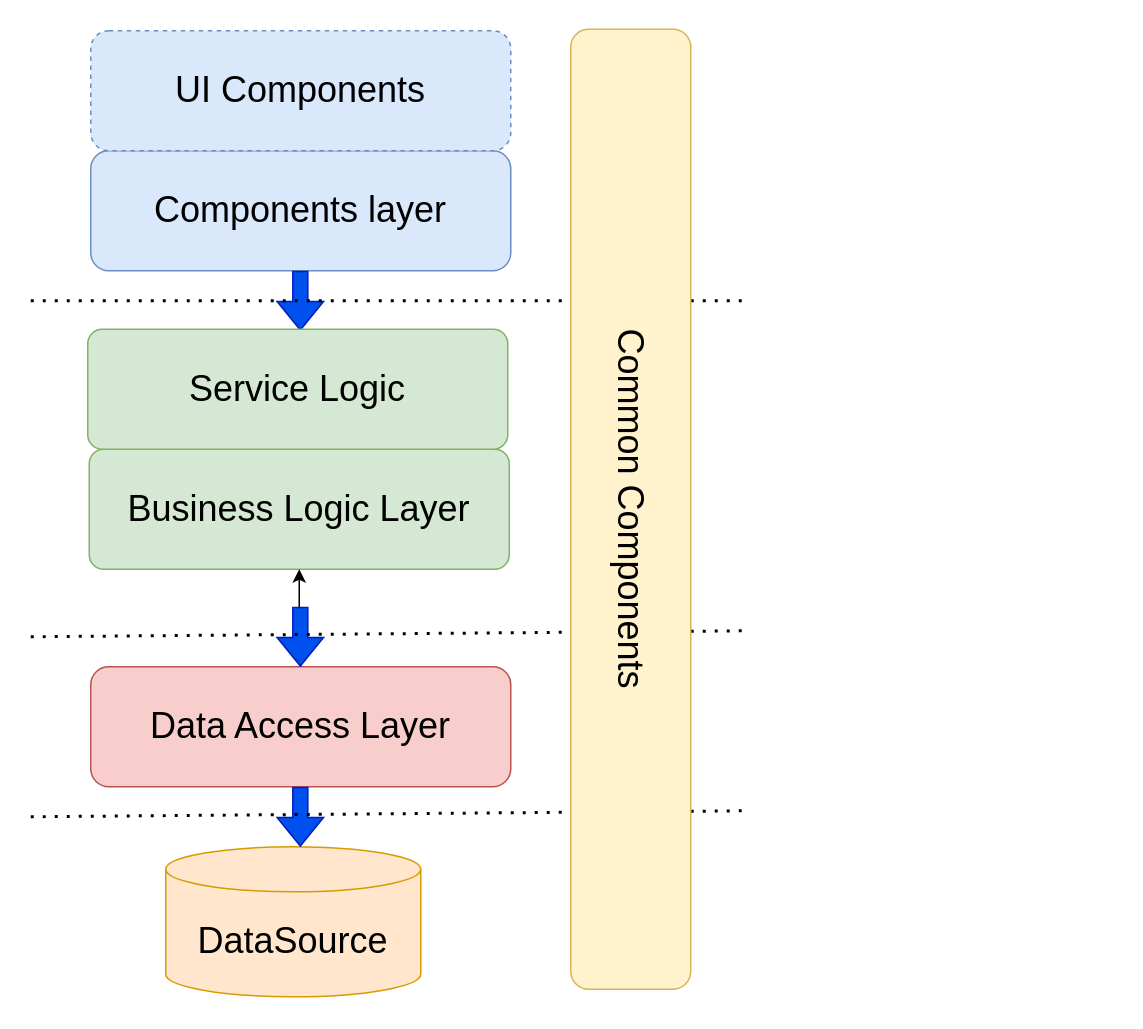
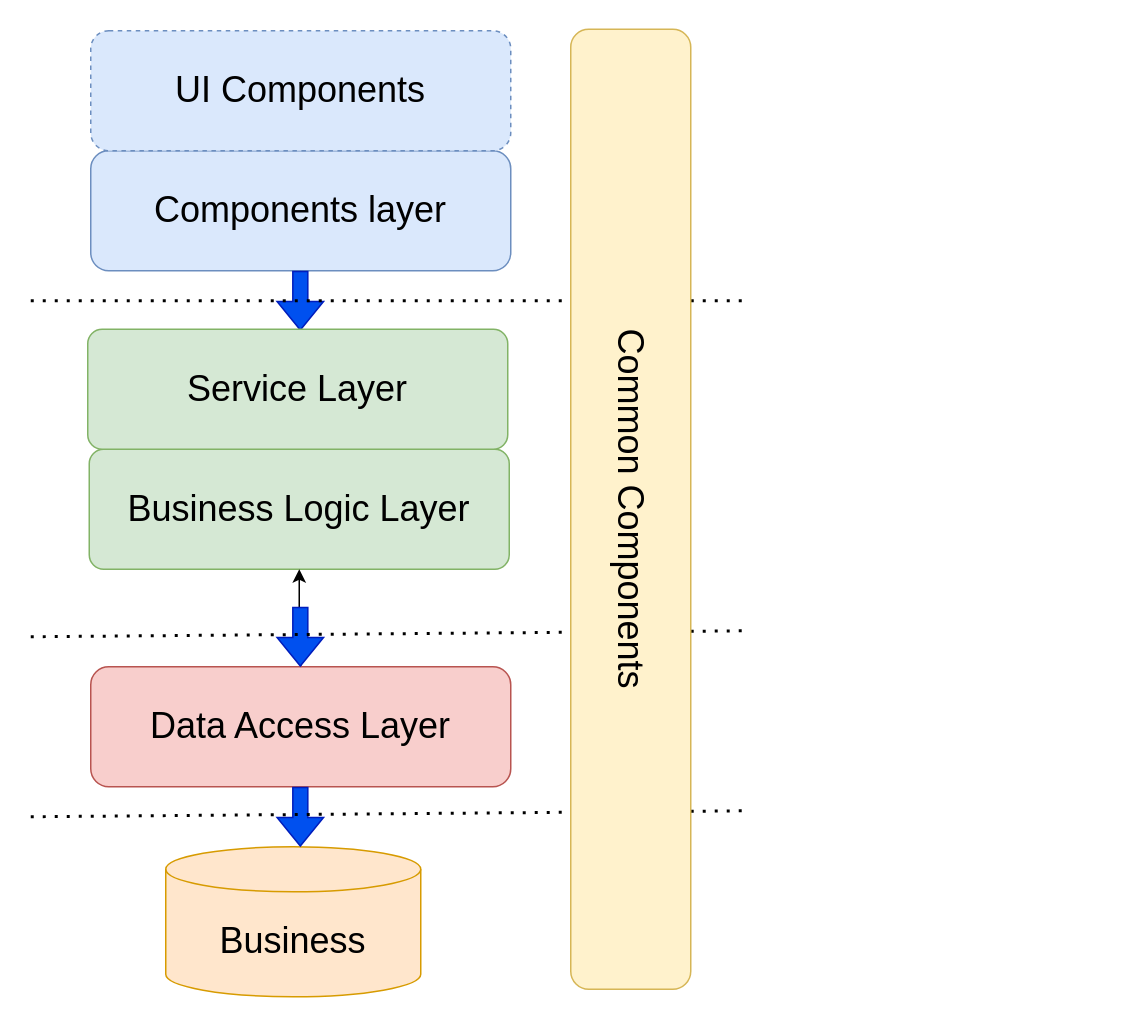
(298, 389) -> (298, 389)
(293, 941) -> (293, 941)
